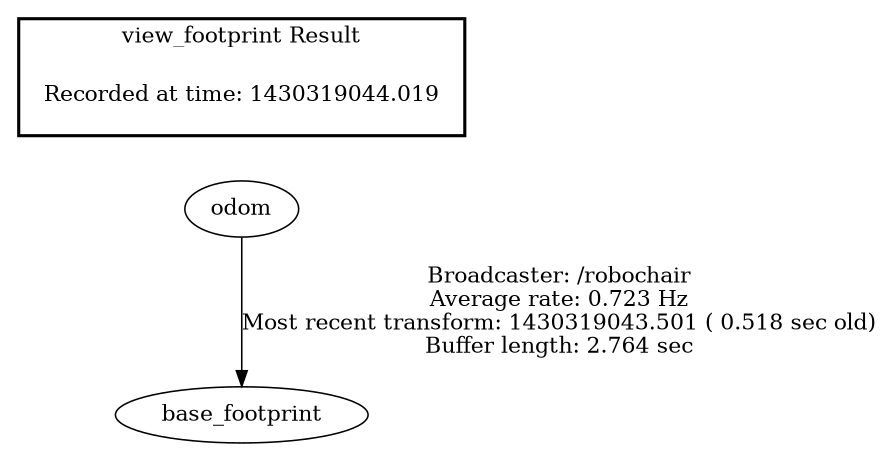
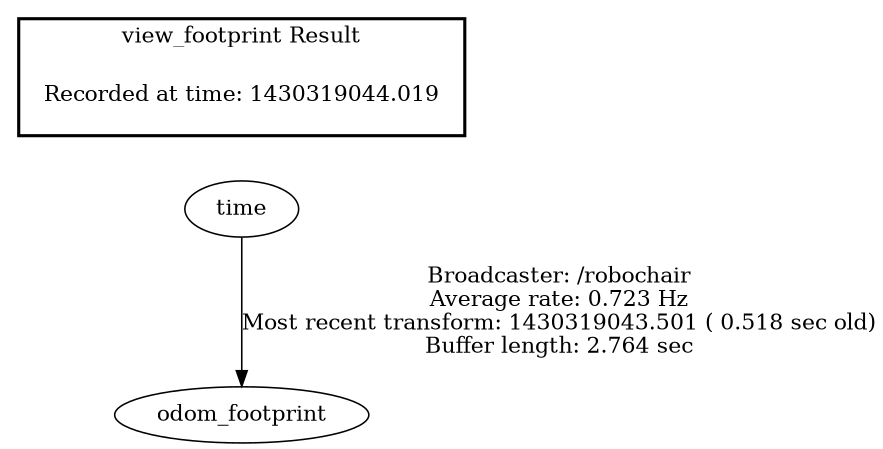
(242, 209) -> (242, 209)
(242, 415) -> (242, 415)
